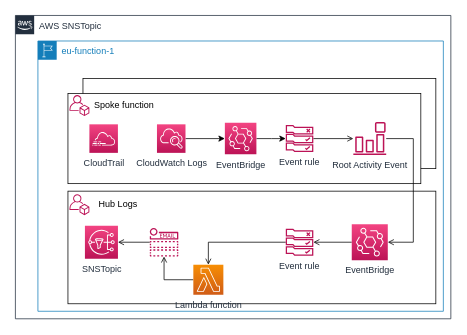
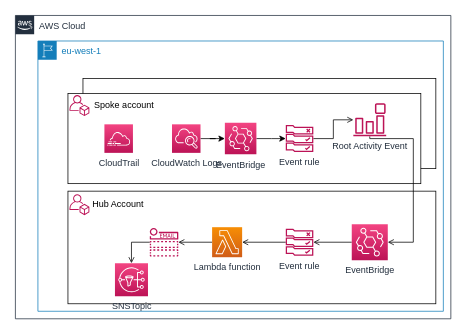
(67, 26) -> (60, 26)
(93, 52) -> (85, 52)
(124, 105) -> (124, 105)
(104, 138) -> (119, 138)
(171, 138) -> (186, 138)
(369, 138) -> (369, 120)
(118, 204) -> (118, 204)
(101, 242) -> (131, 279)
(208, 279) -> (227, 242)
